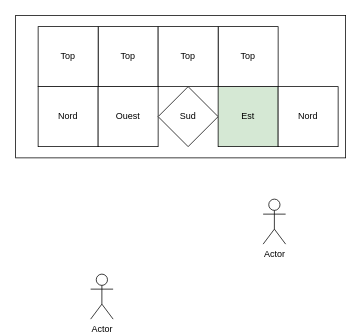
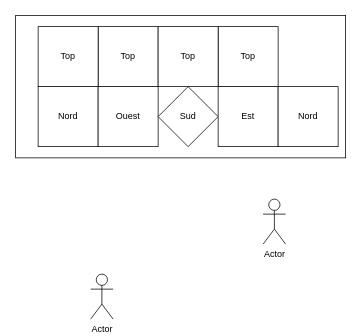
(248, 117) -> (248, 117)
